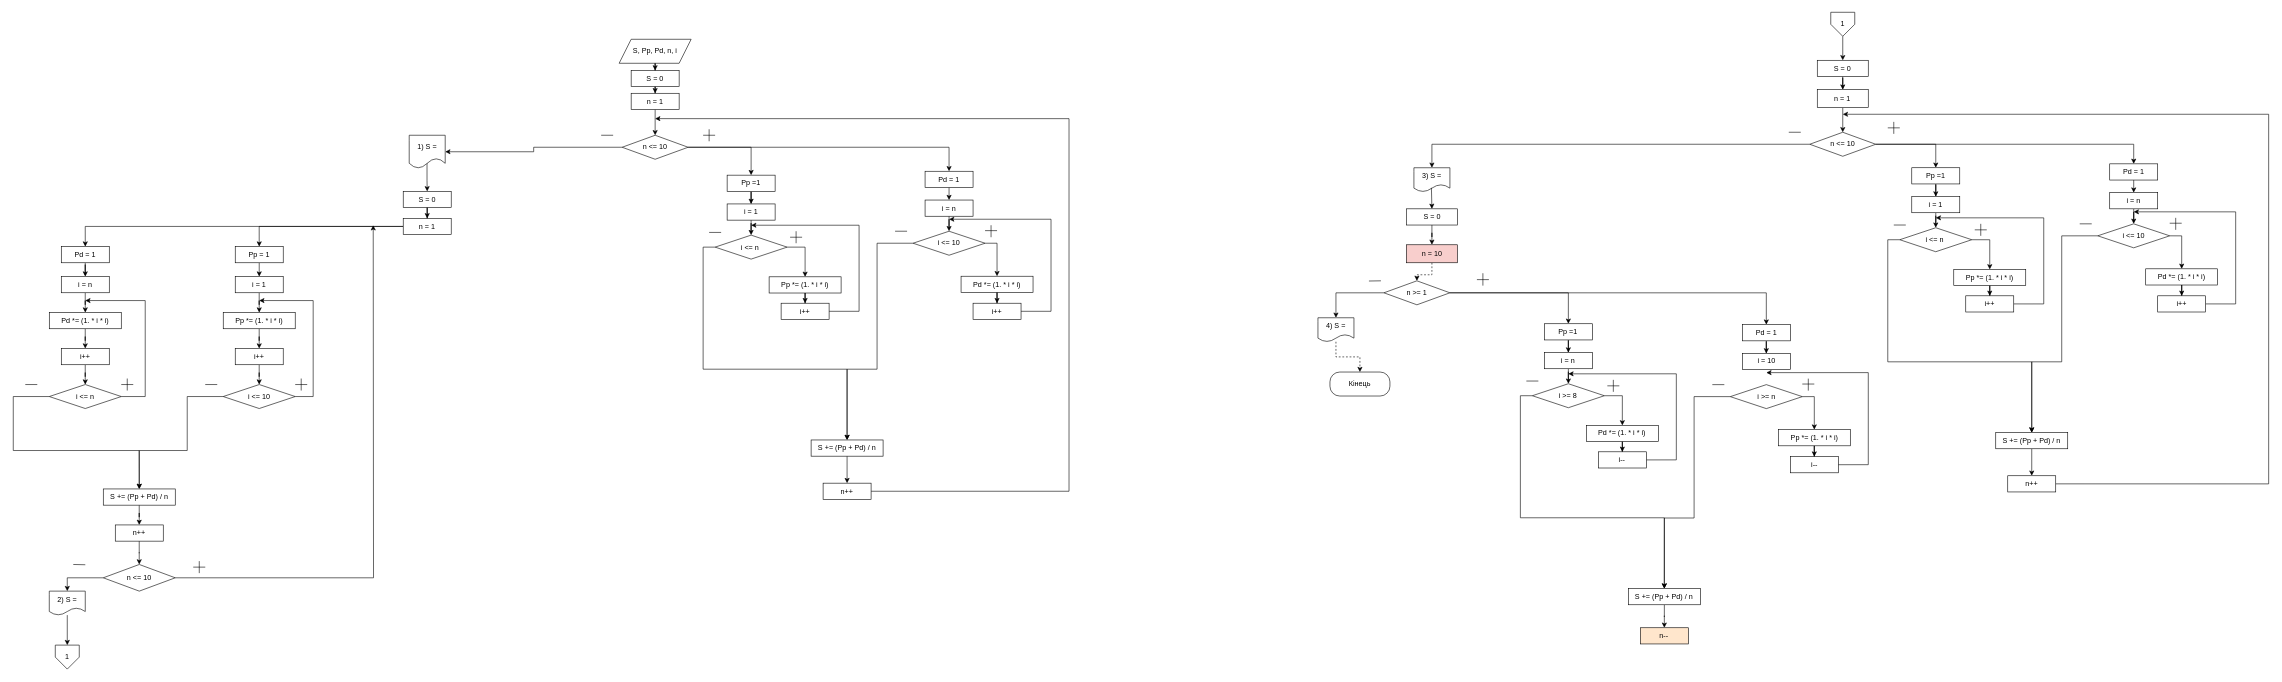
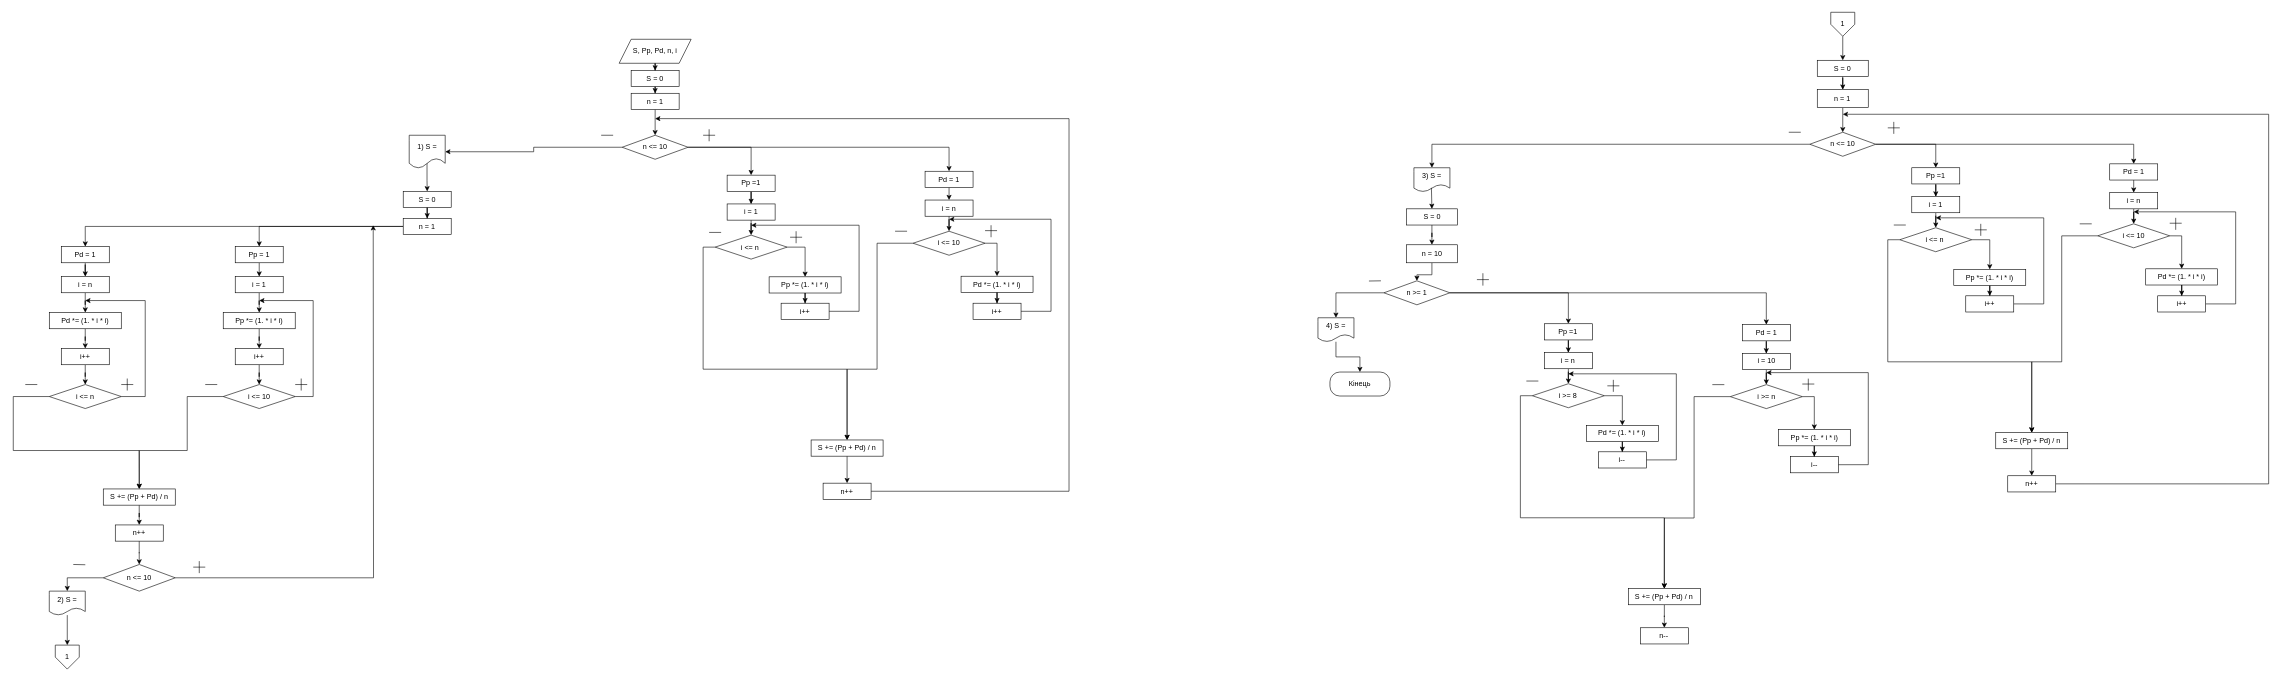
(1432, 254) -> (1432, 254)
(1430, 275) -> (1430, 275)
(1346, 357) -> (1346, 357)
none -> (1766, 379)
(1664, 636) -> (1664, 636)
